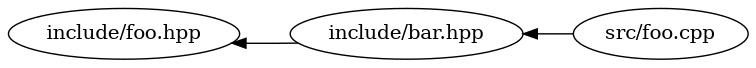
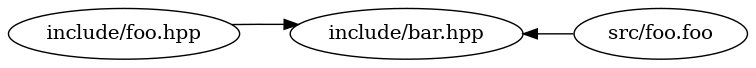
(661, 34) -> (661, 34)
(272, 43) -> (258, 24)
